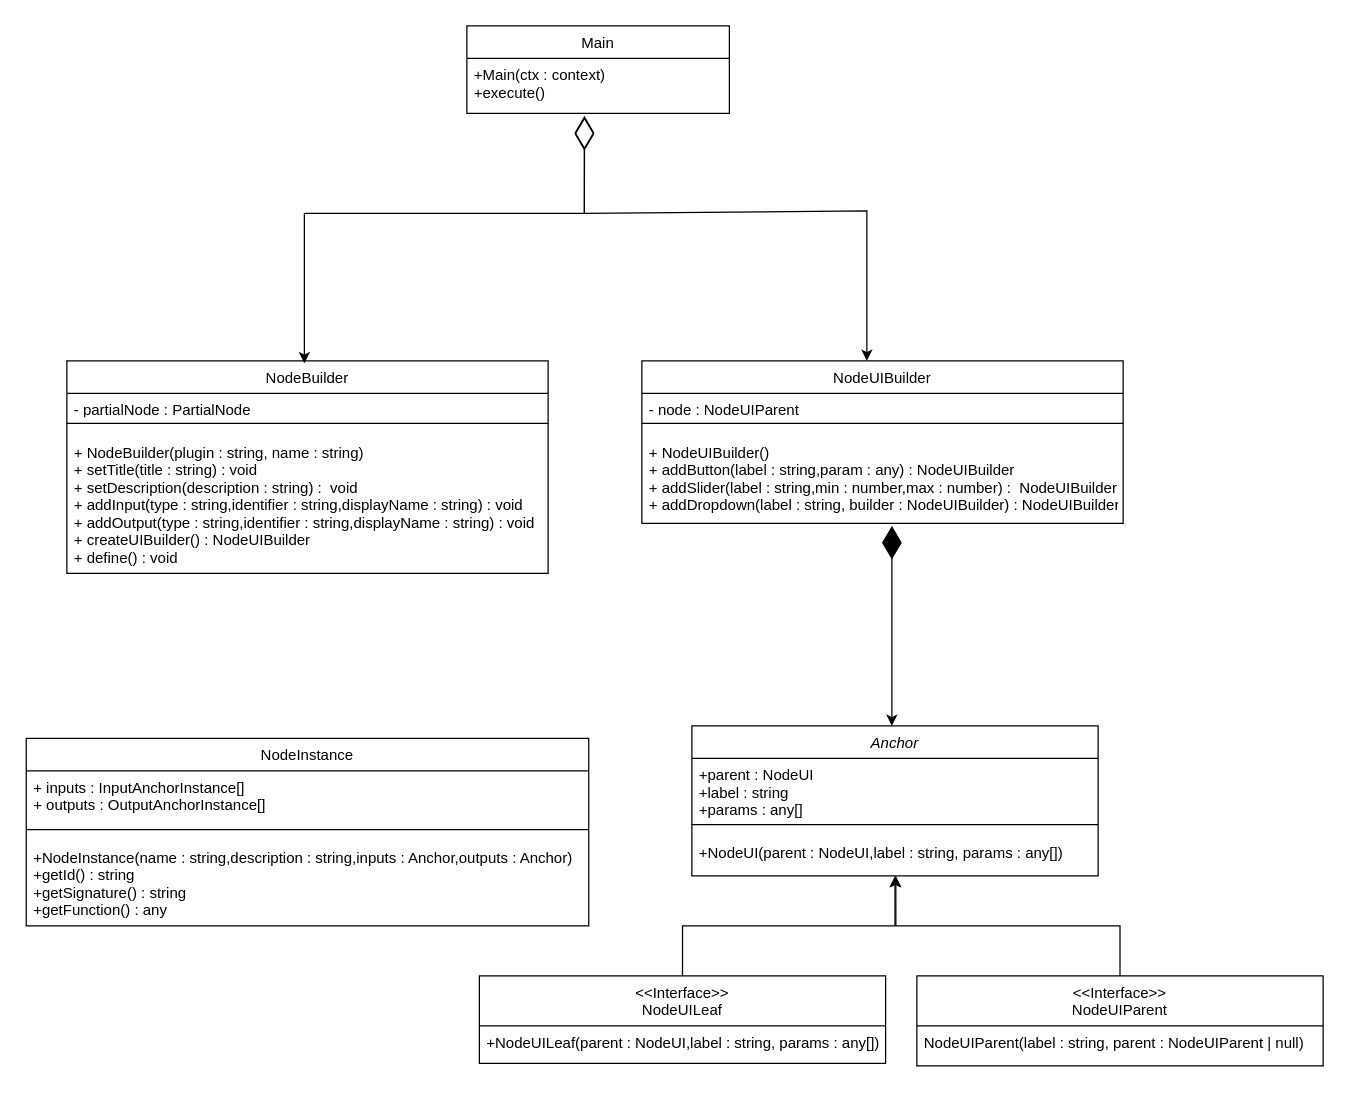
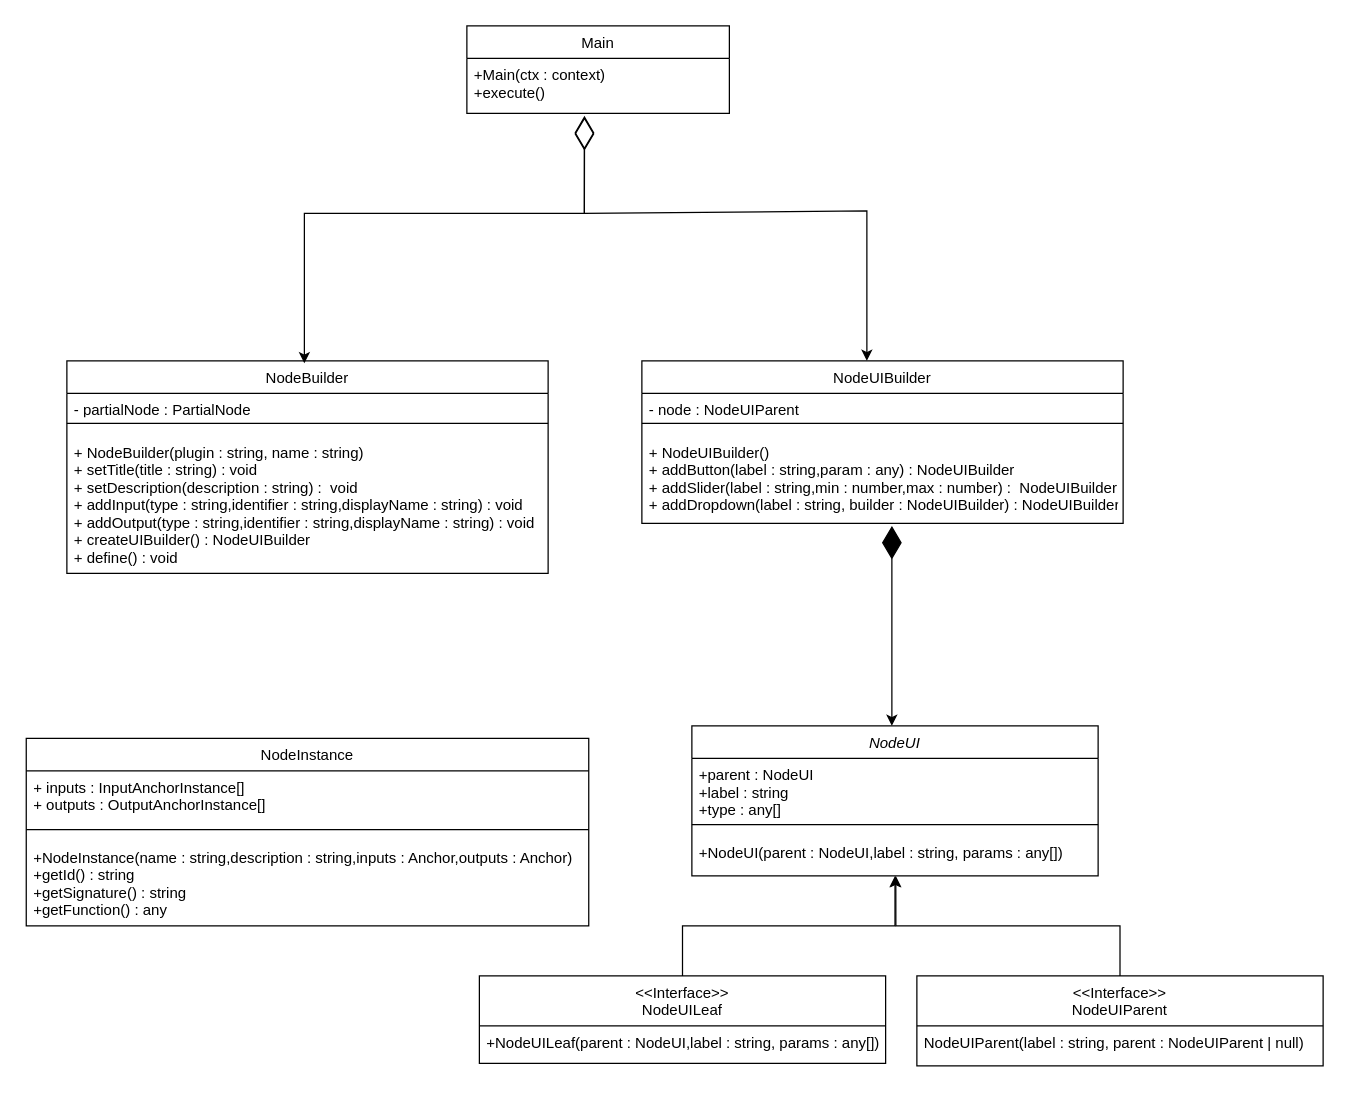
(894, 743) -> (894, 743)
(760, 775) -> (760, 775)
